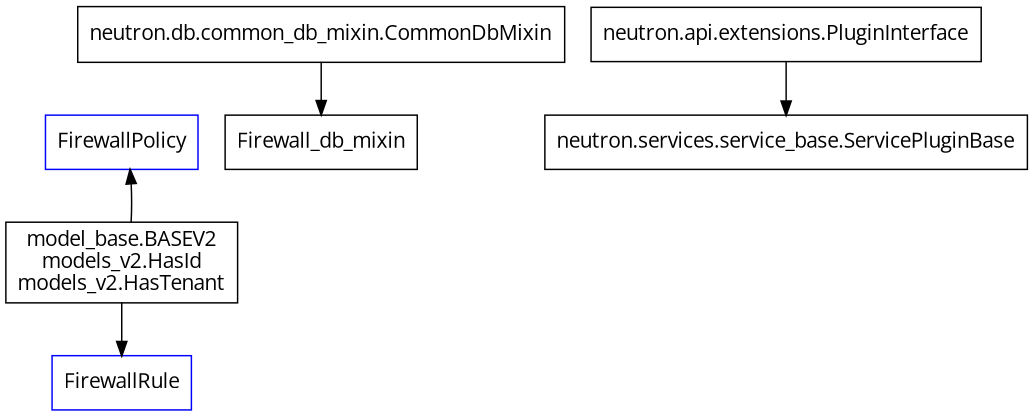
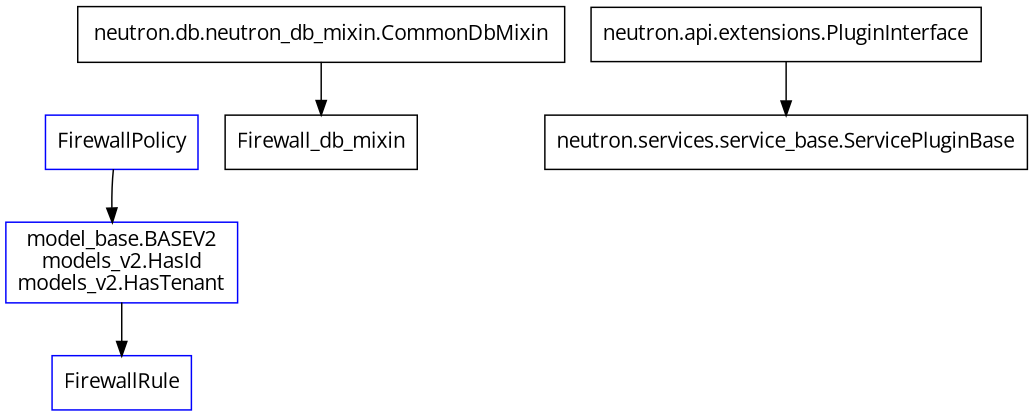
(321, 34) -> (321, 34)
(132, 203) -> (112, 188)
(122, 263) -> (122, 263)
